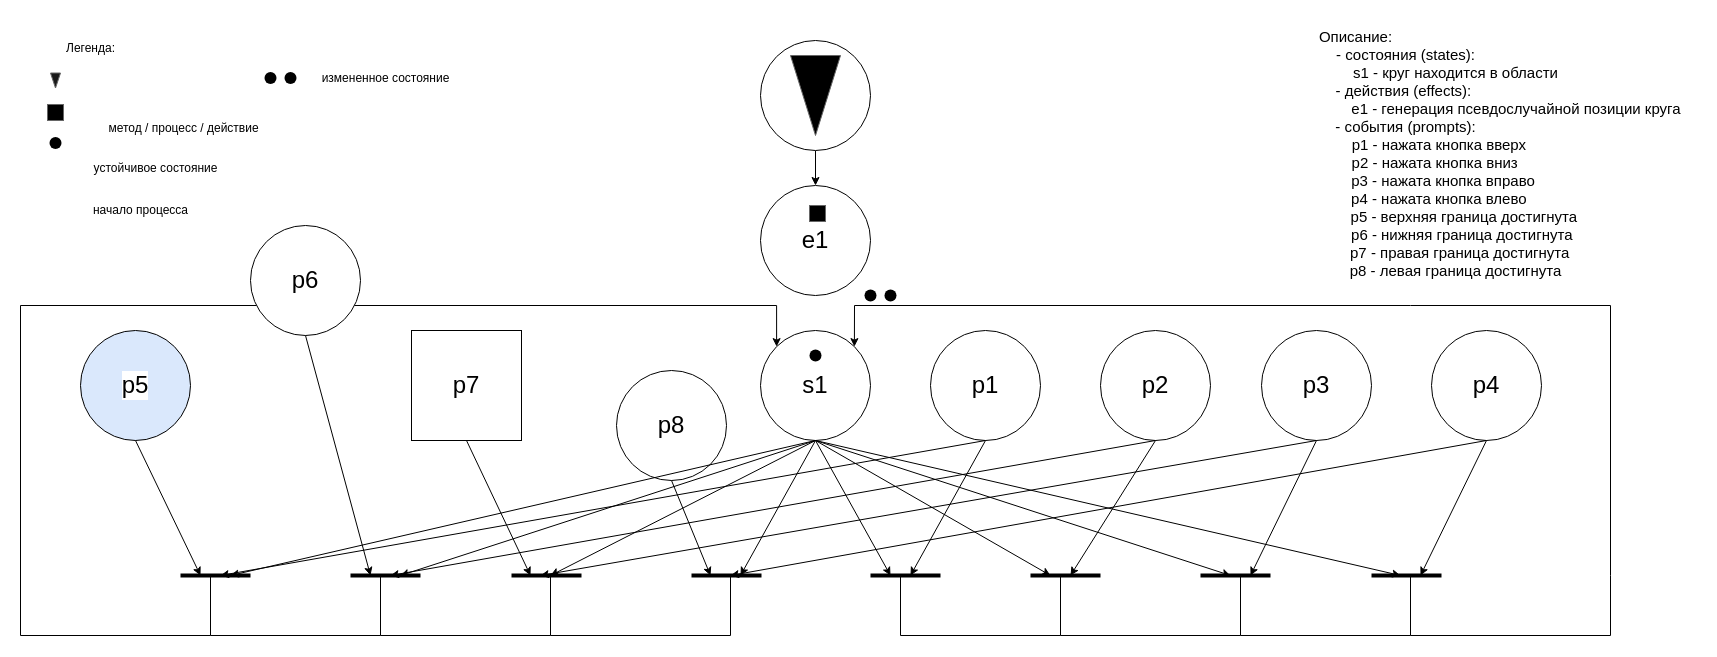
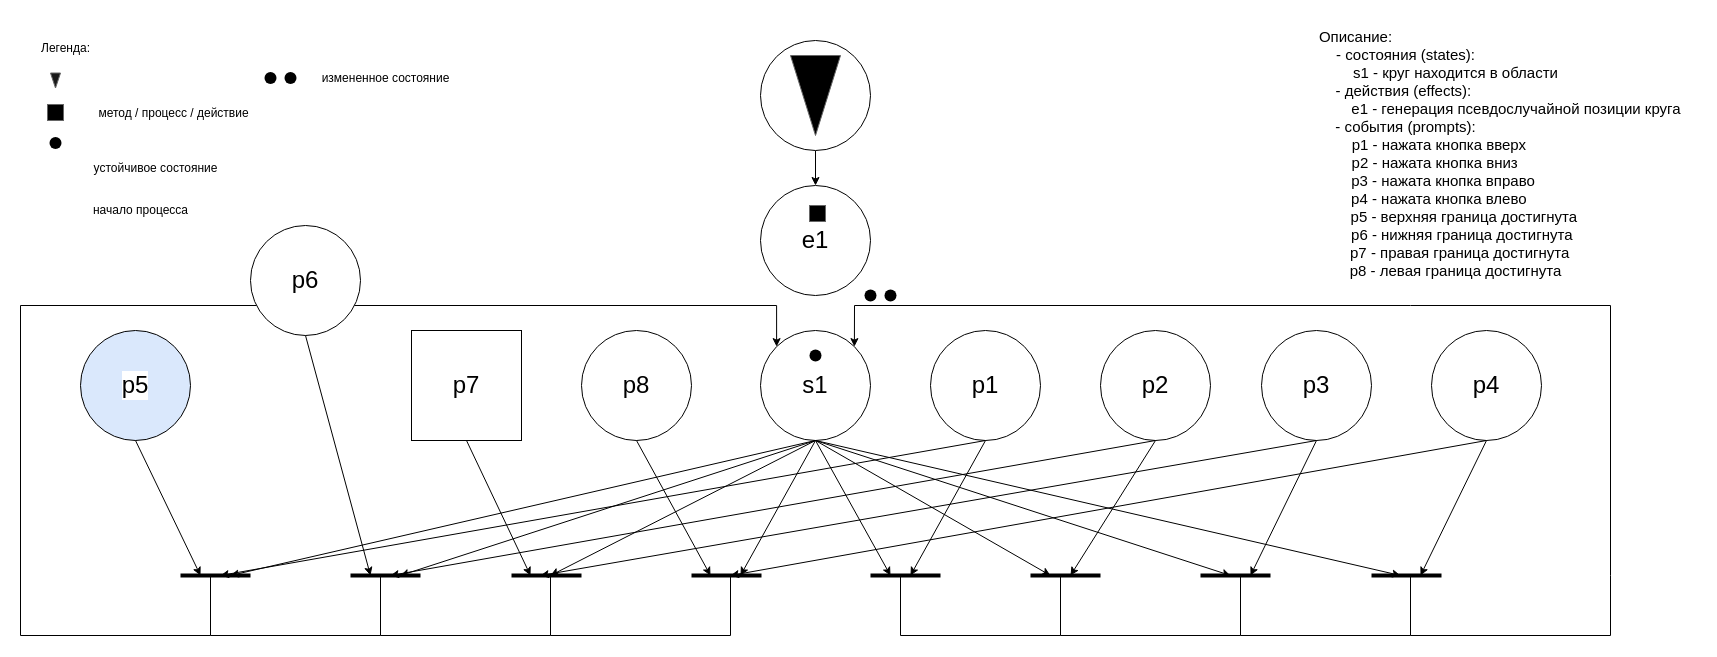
(91, 48) -> (66, 48)
(184, 128) -> (174, 113)
(672, 426) -> (637, 386)
